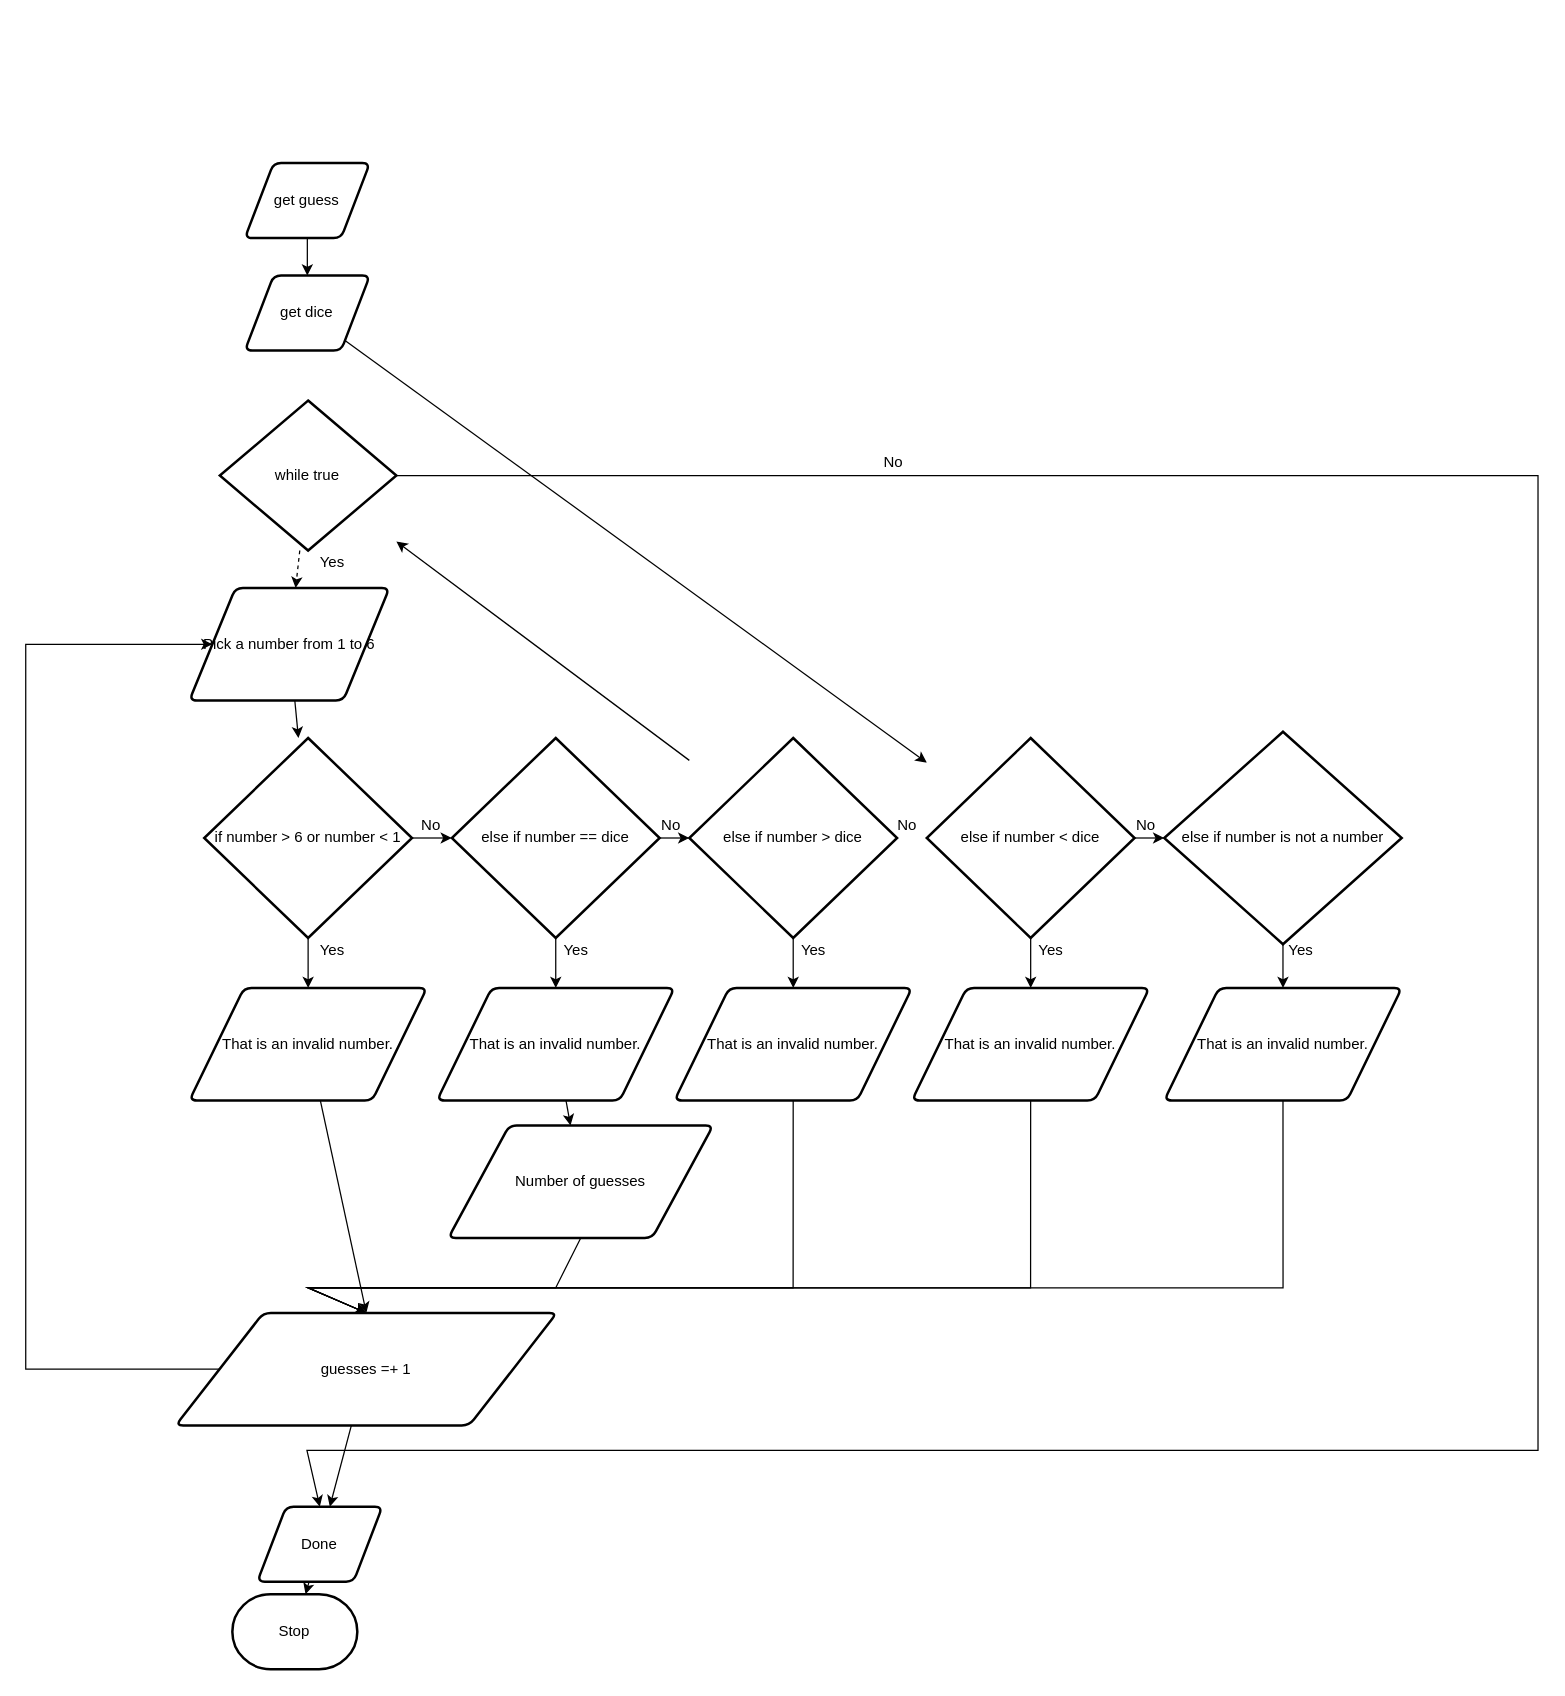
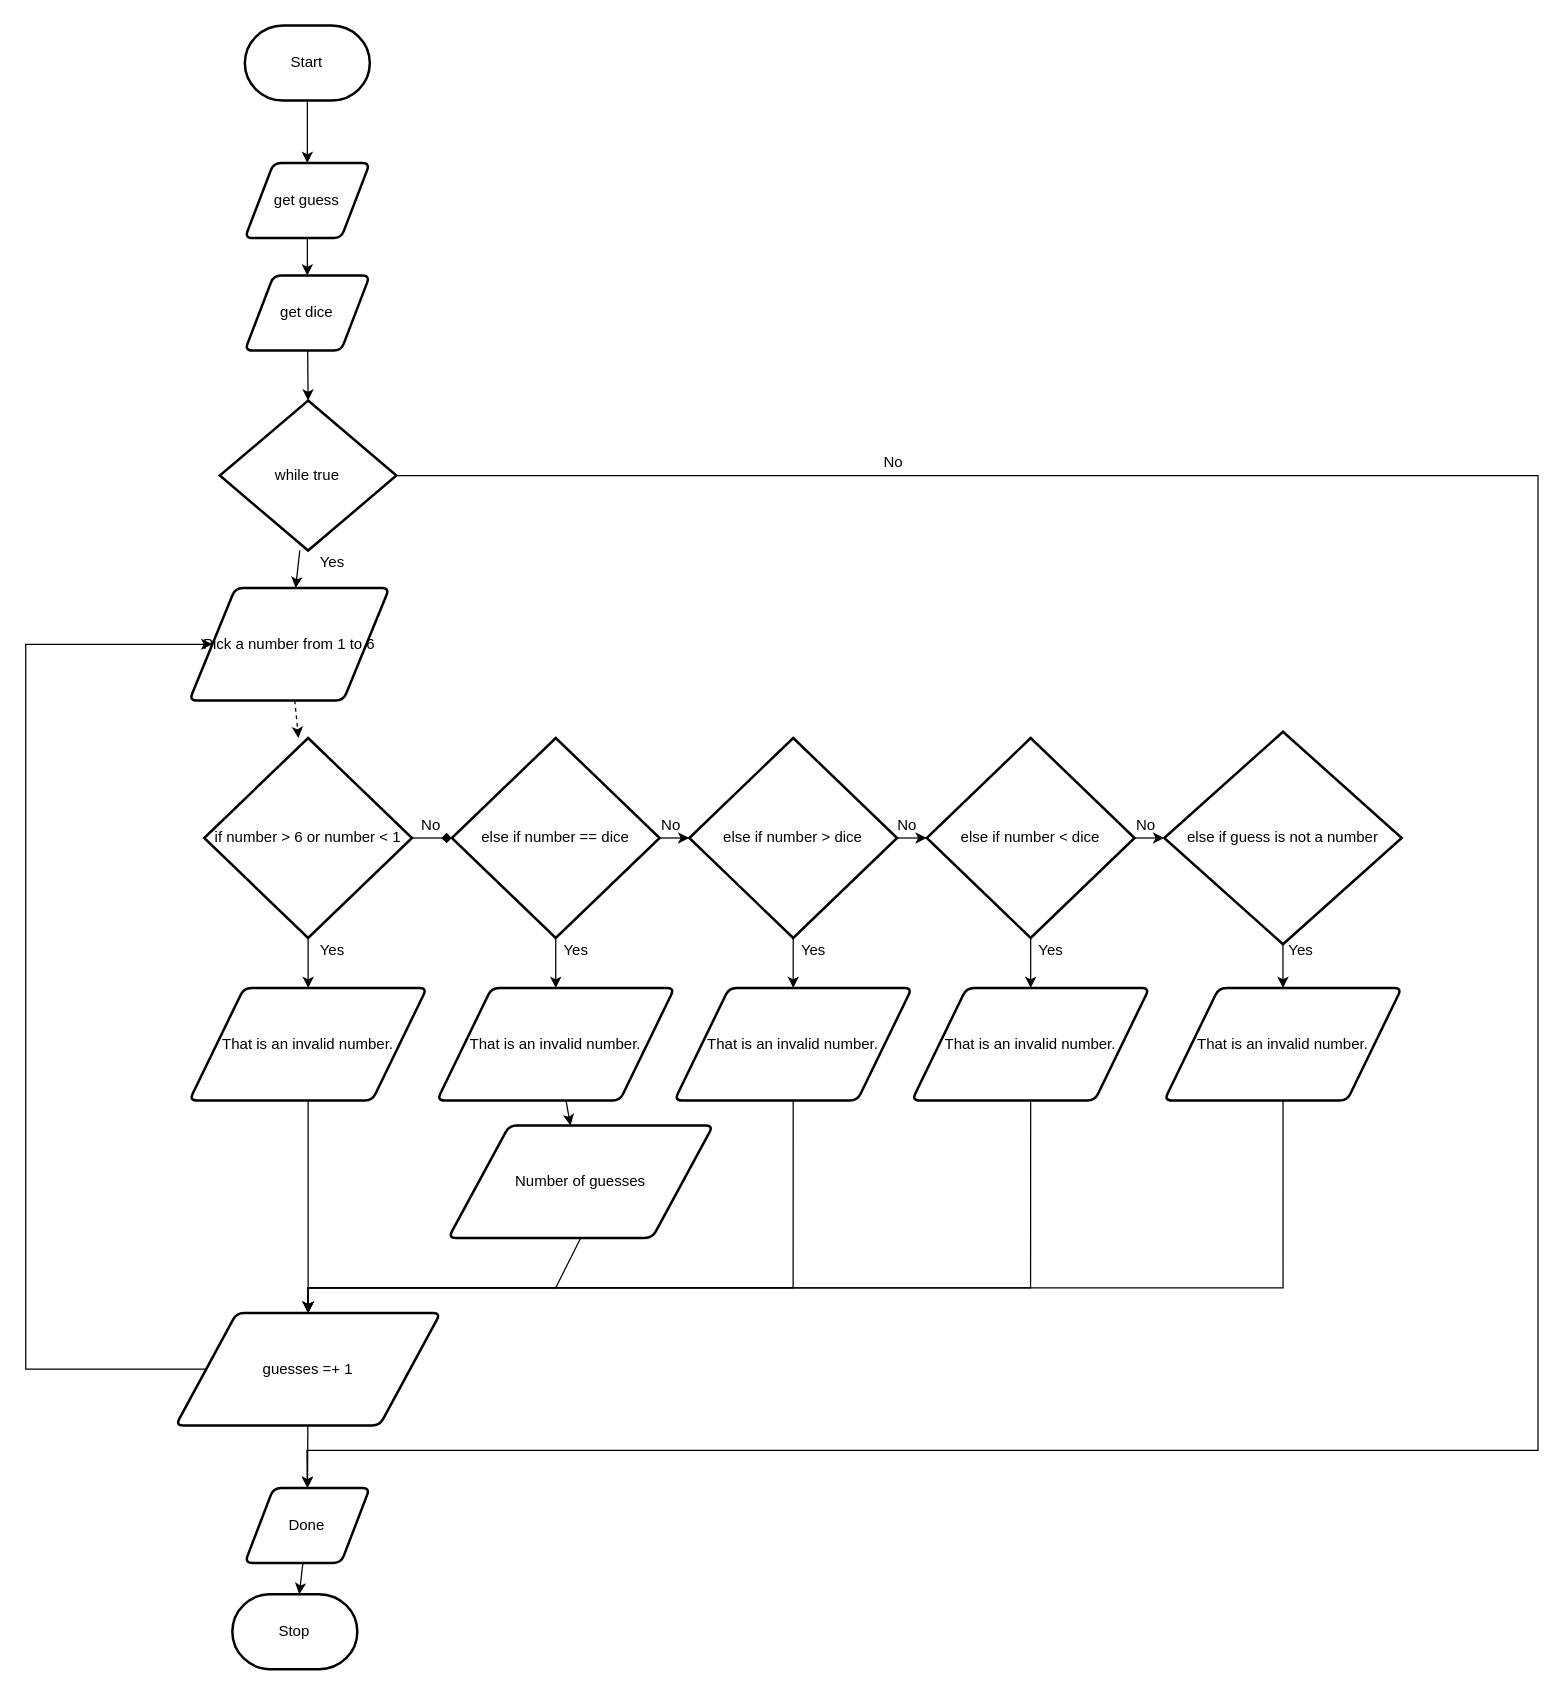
none -> (307, 63)
none -> (307, 128)
(298, 566) -> (298, 566)
(727, 618) -> (308, 372)
(546, 654) -> (907, 838)
(296, 716) -> (296, 716)
(442, 838) -> (441, 838)
(1283, 838) -> (1283, 838)
(366, 1369) -> (308, 1369)
(320, 1544) -> (307, 1526)
